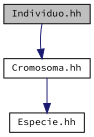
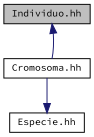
(41, 36) -> (53, 46)
